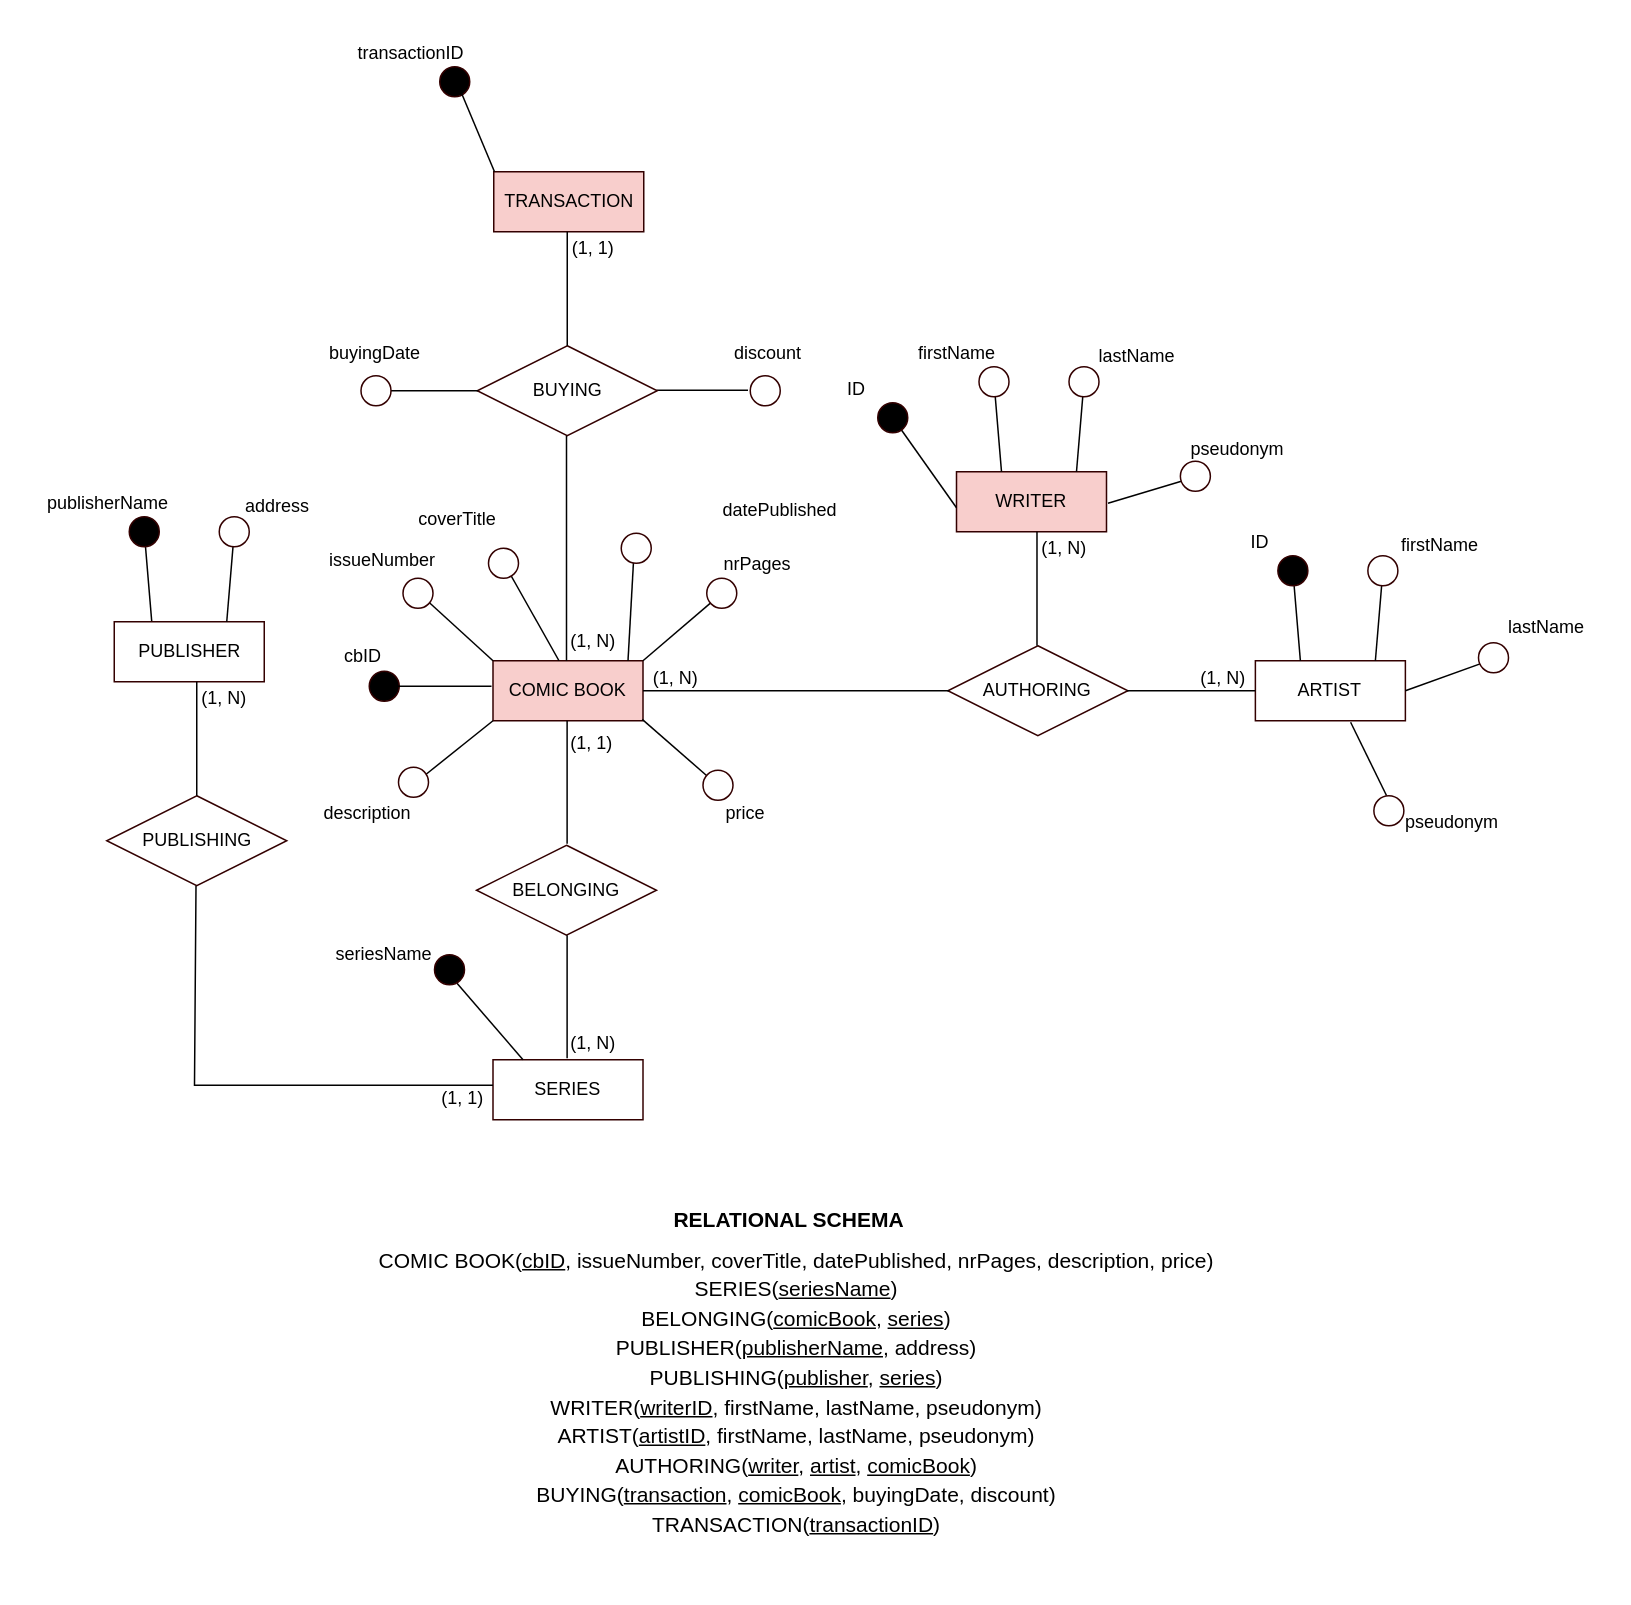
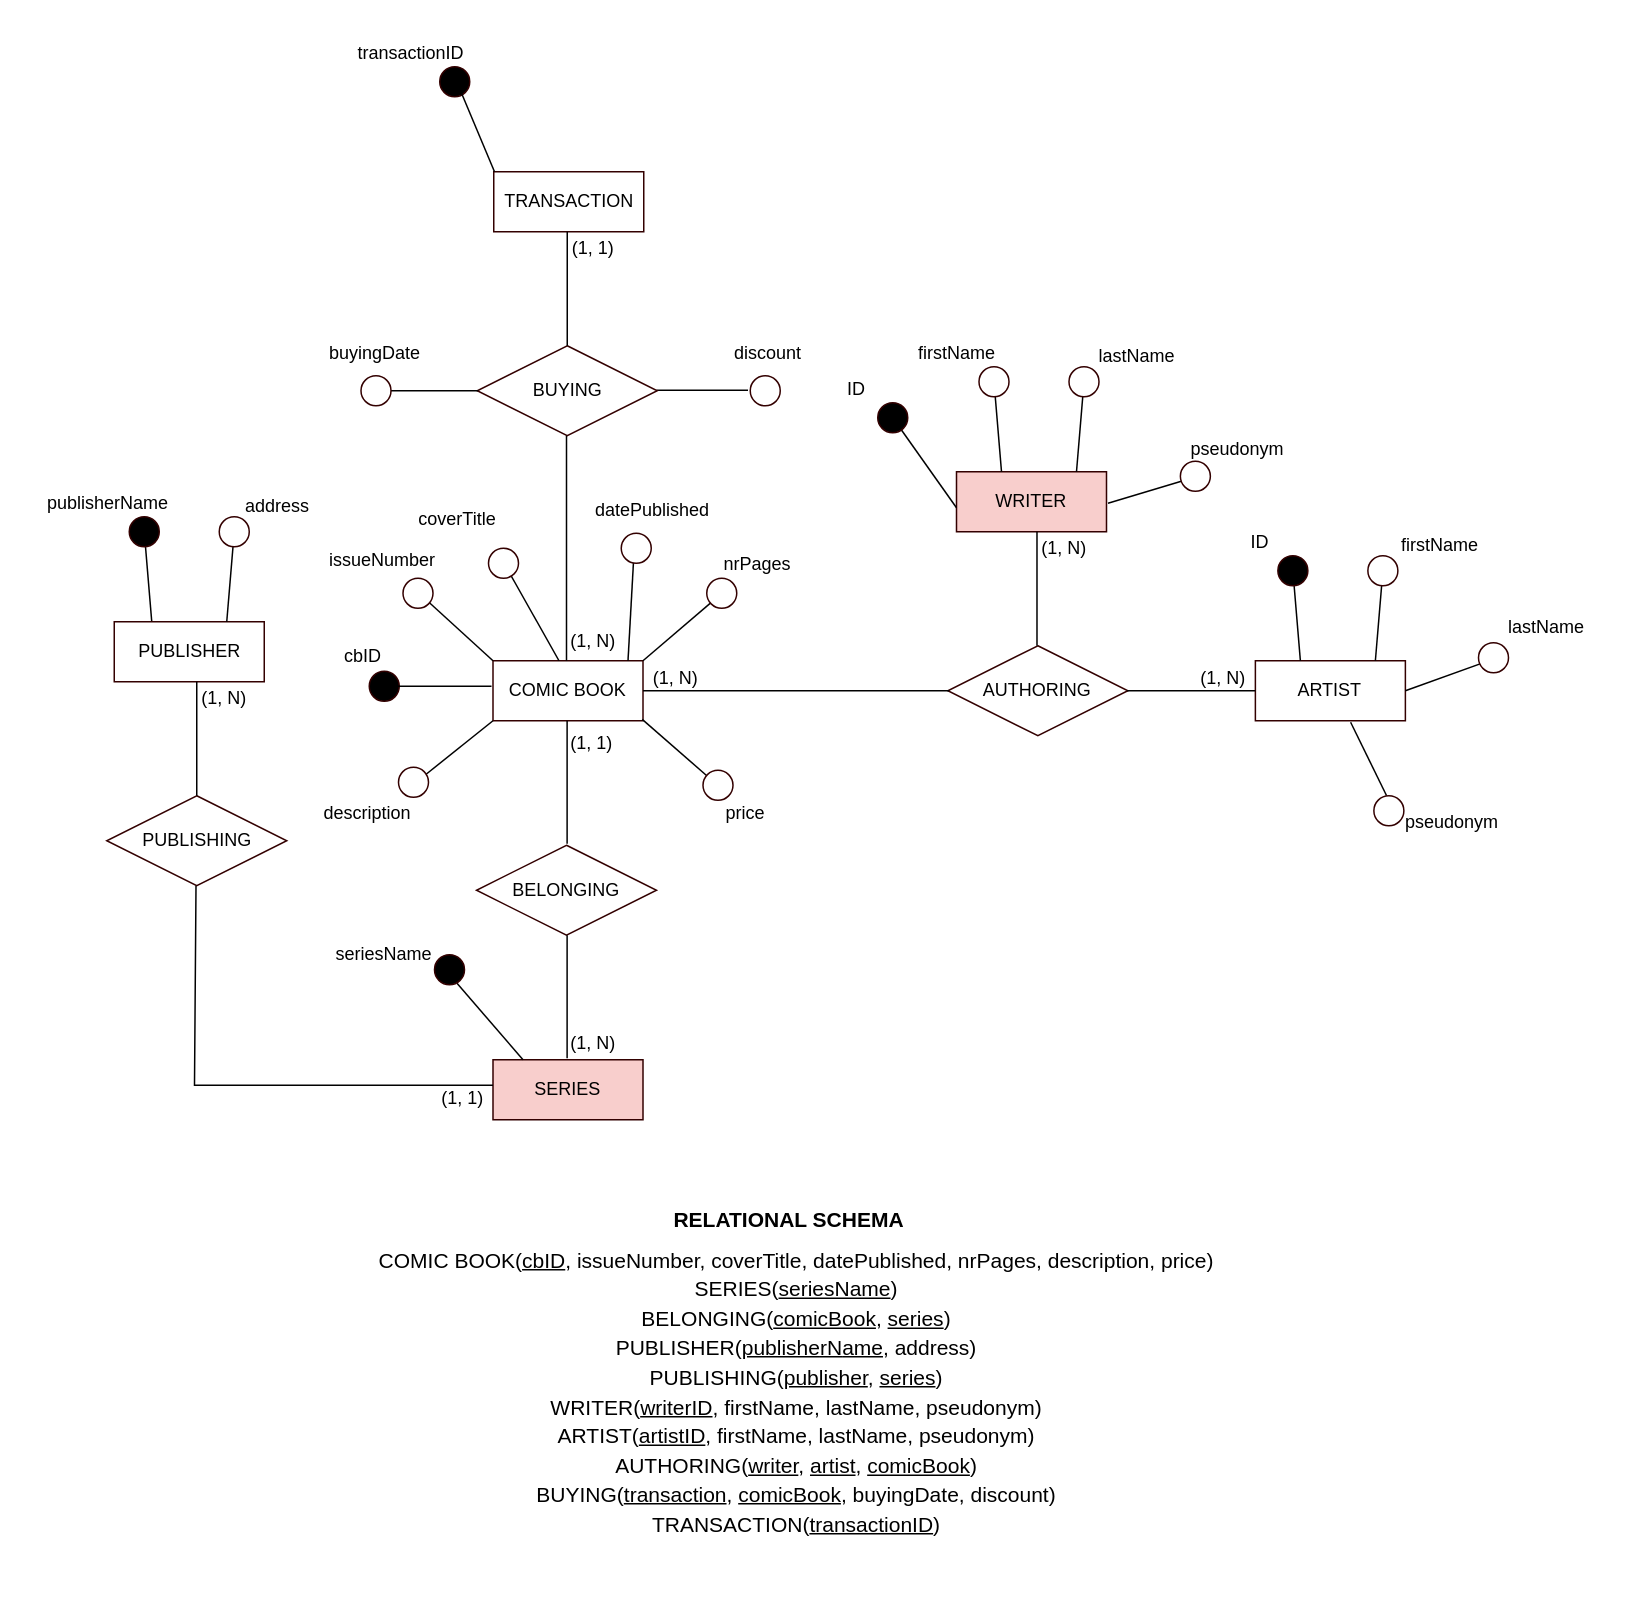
(569, 202) -> (569, 202)
(779, 511) -> (651, 511)
(568, 691) -> (568, 691)
(568, 1090) -> (568, 1090)
